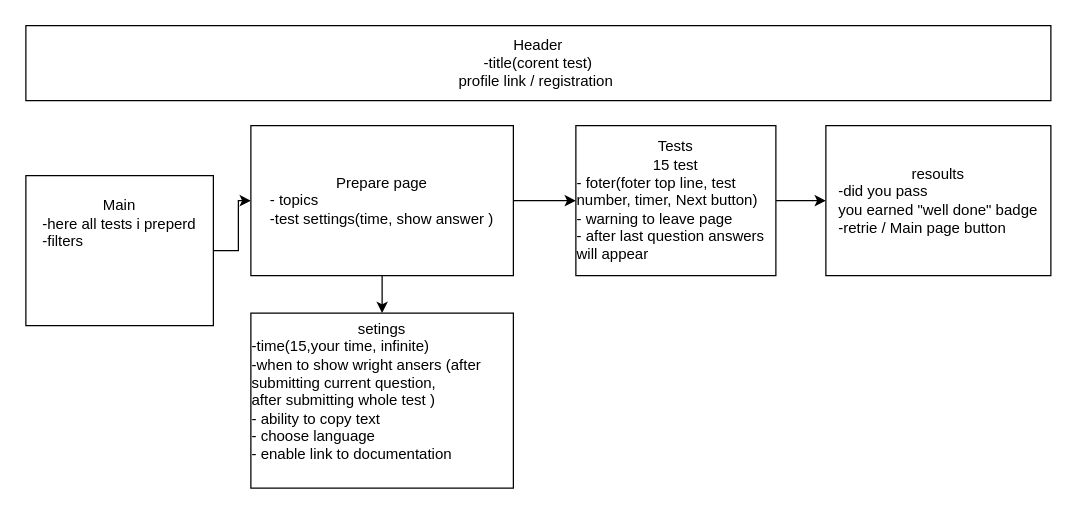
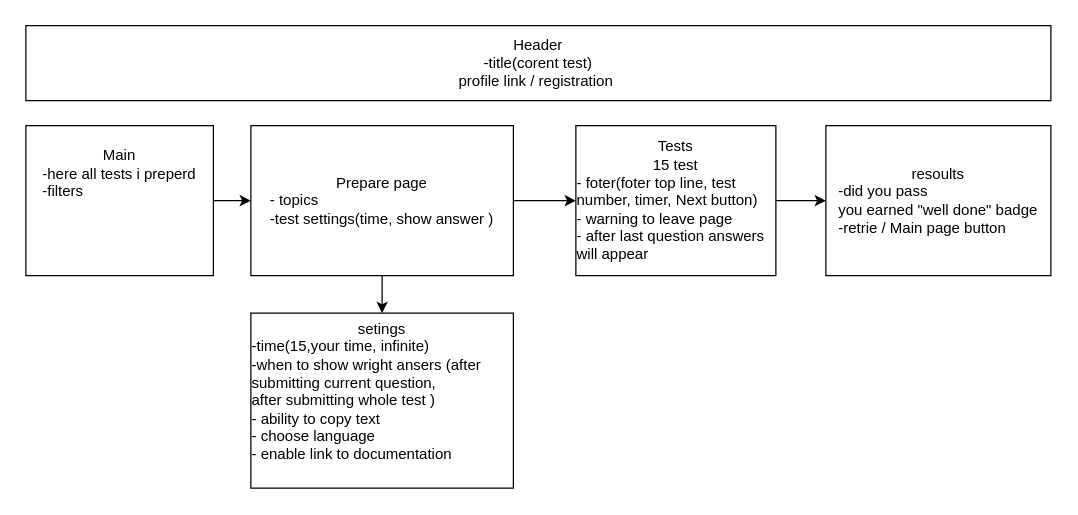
(119, 251) -> (119, 201)
